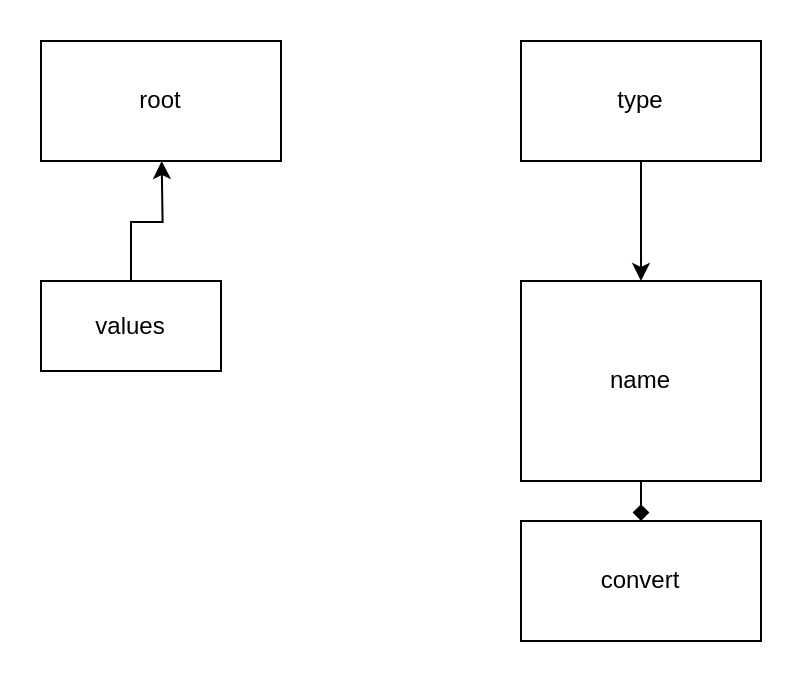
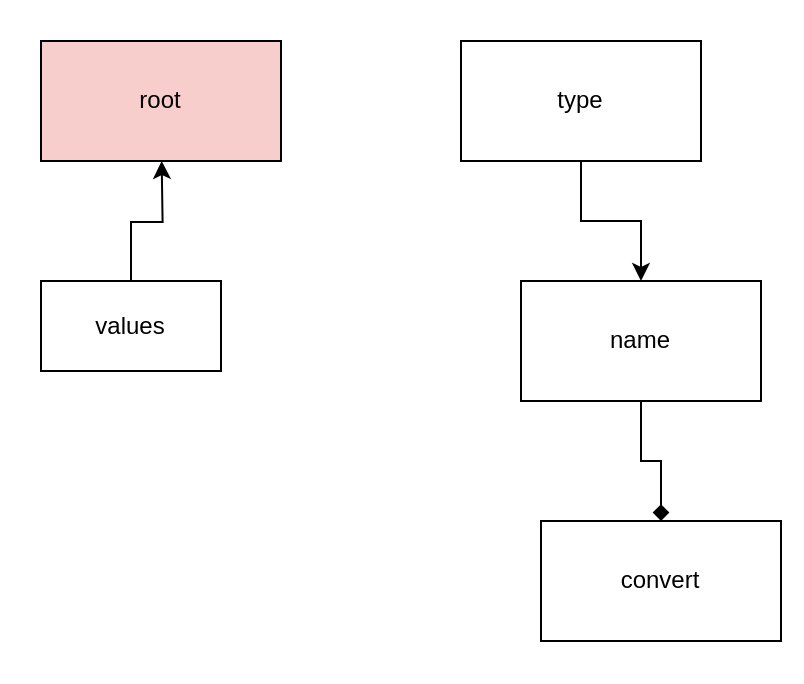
(161, 101) -> (161, 101)
(641, 101) -> (581, 101)
(641, 381) -> (641, 341)
(641, 581) -> (661, 581)
